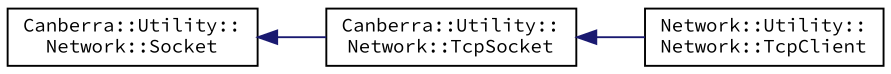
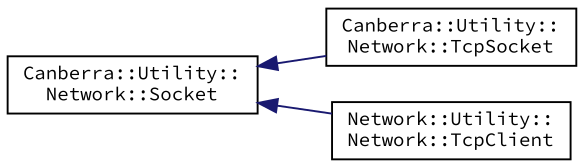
(621, 37) -> (304, 110)
